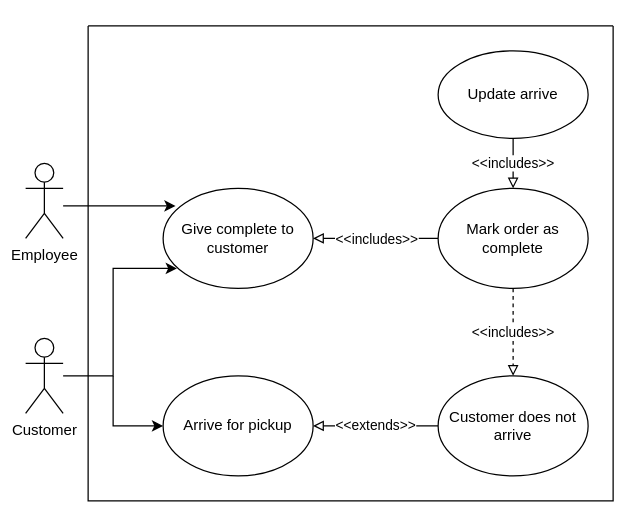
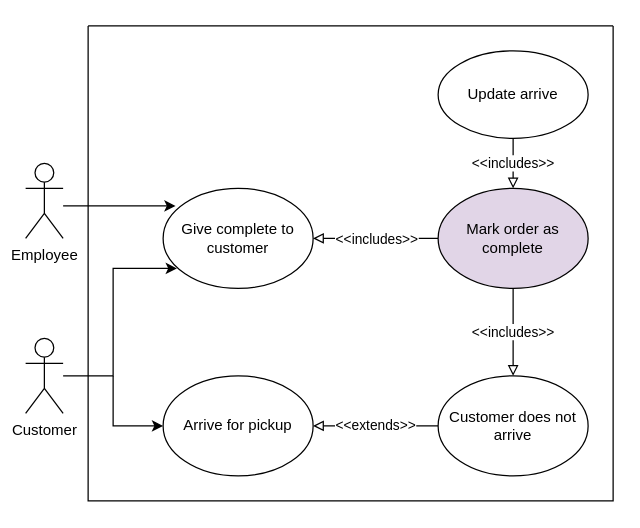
(513, 238) -> (513, 238)
(513, 307) -> (513, 307)
